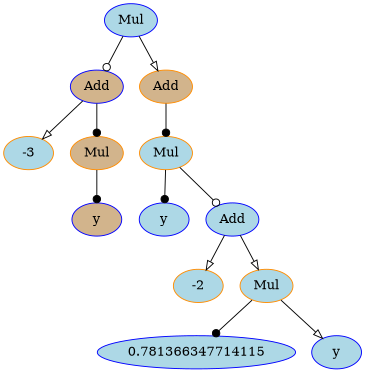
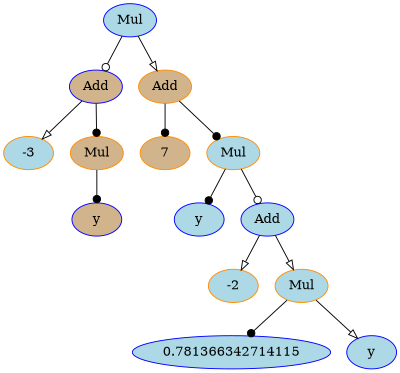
none -> (165, 153)
(196, 352) -> (231, 352)
